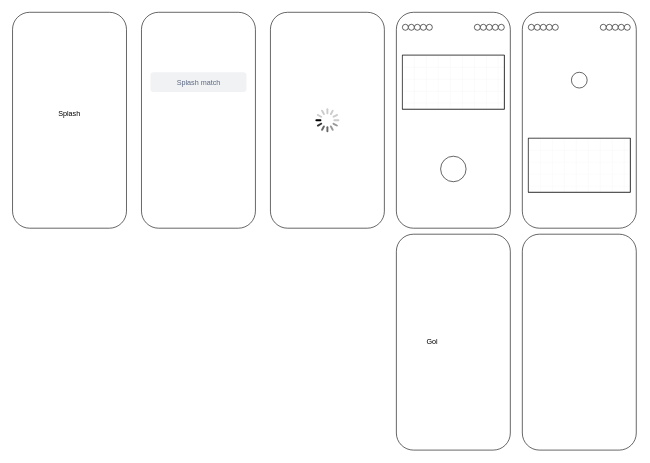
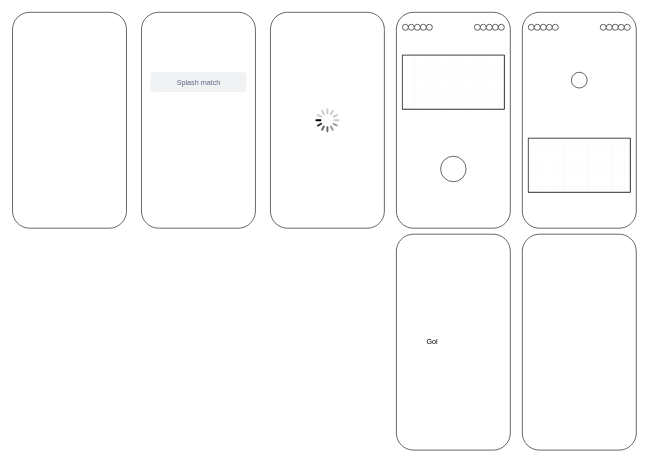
(69, 114) -> none
